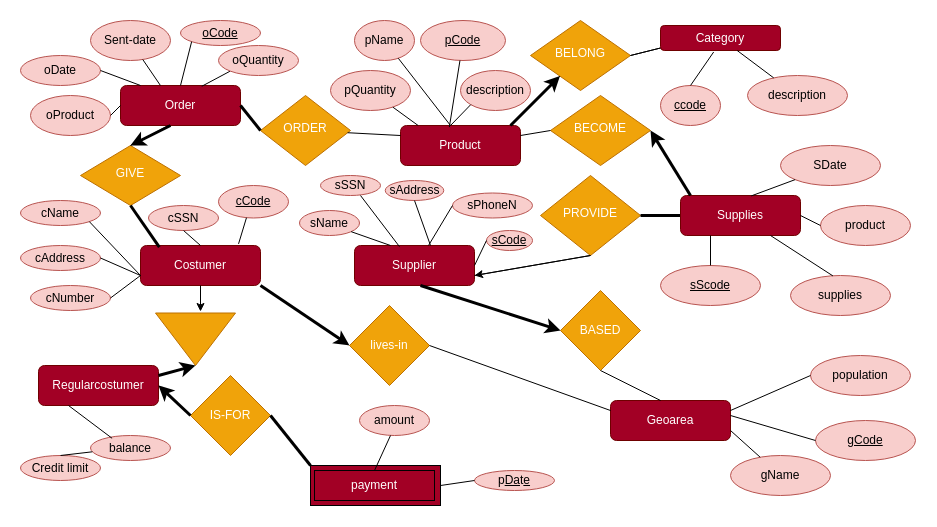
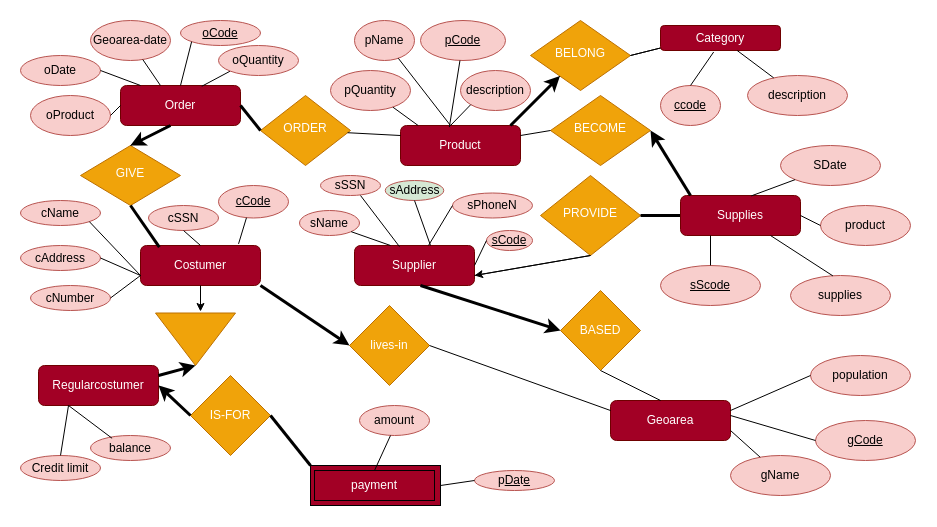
(131, 41) -> (131, 41)
(415, 191) -> (415, 191)
(76, 454) -> (64, 432)
